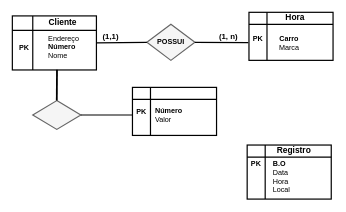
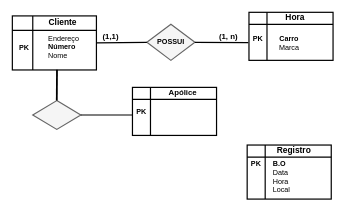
none -> (183, 93)
(174, 115) -> none
